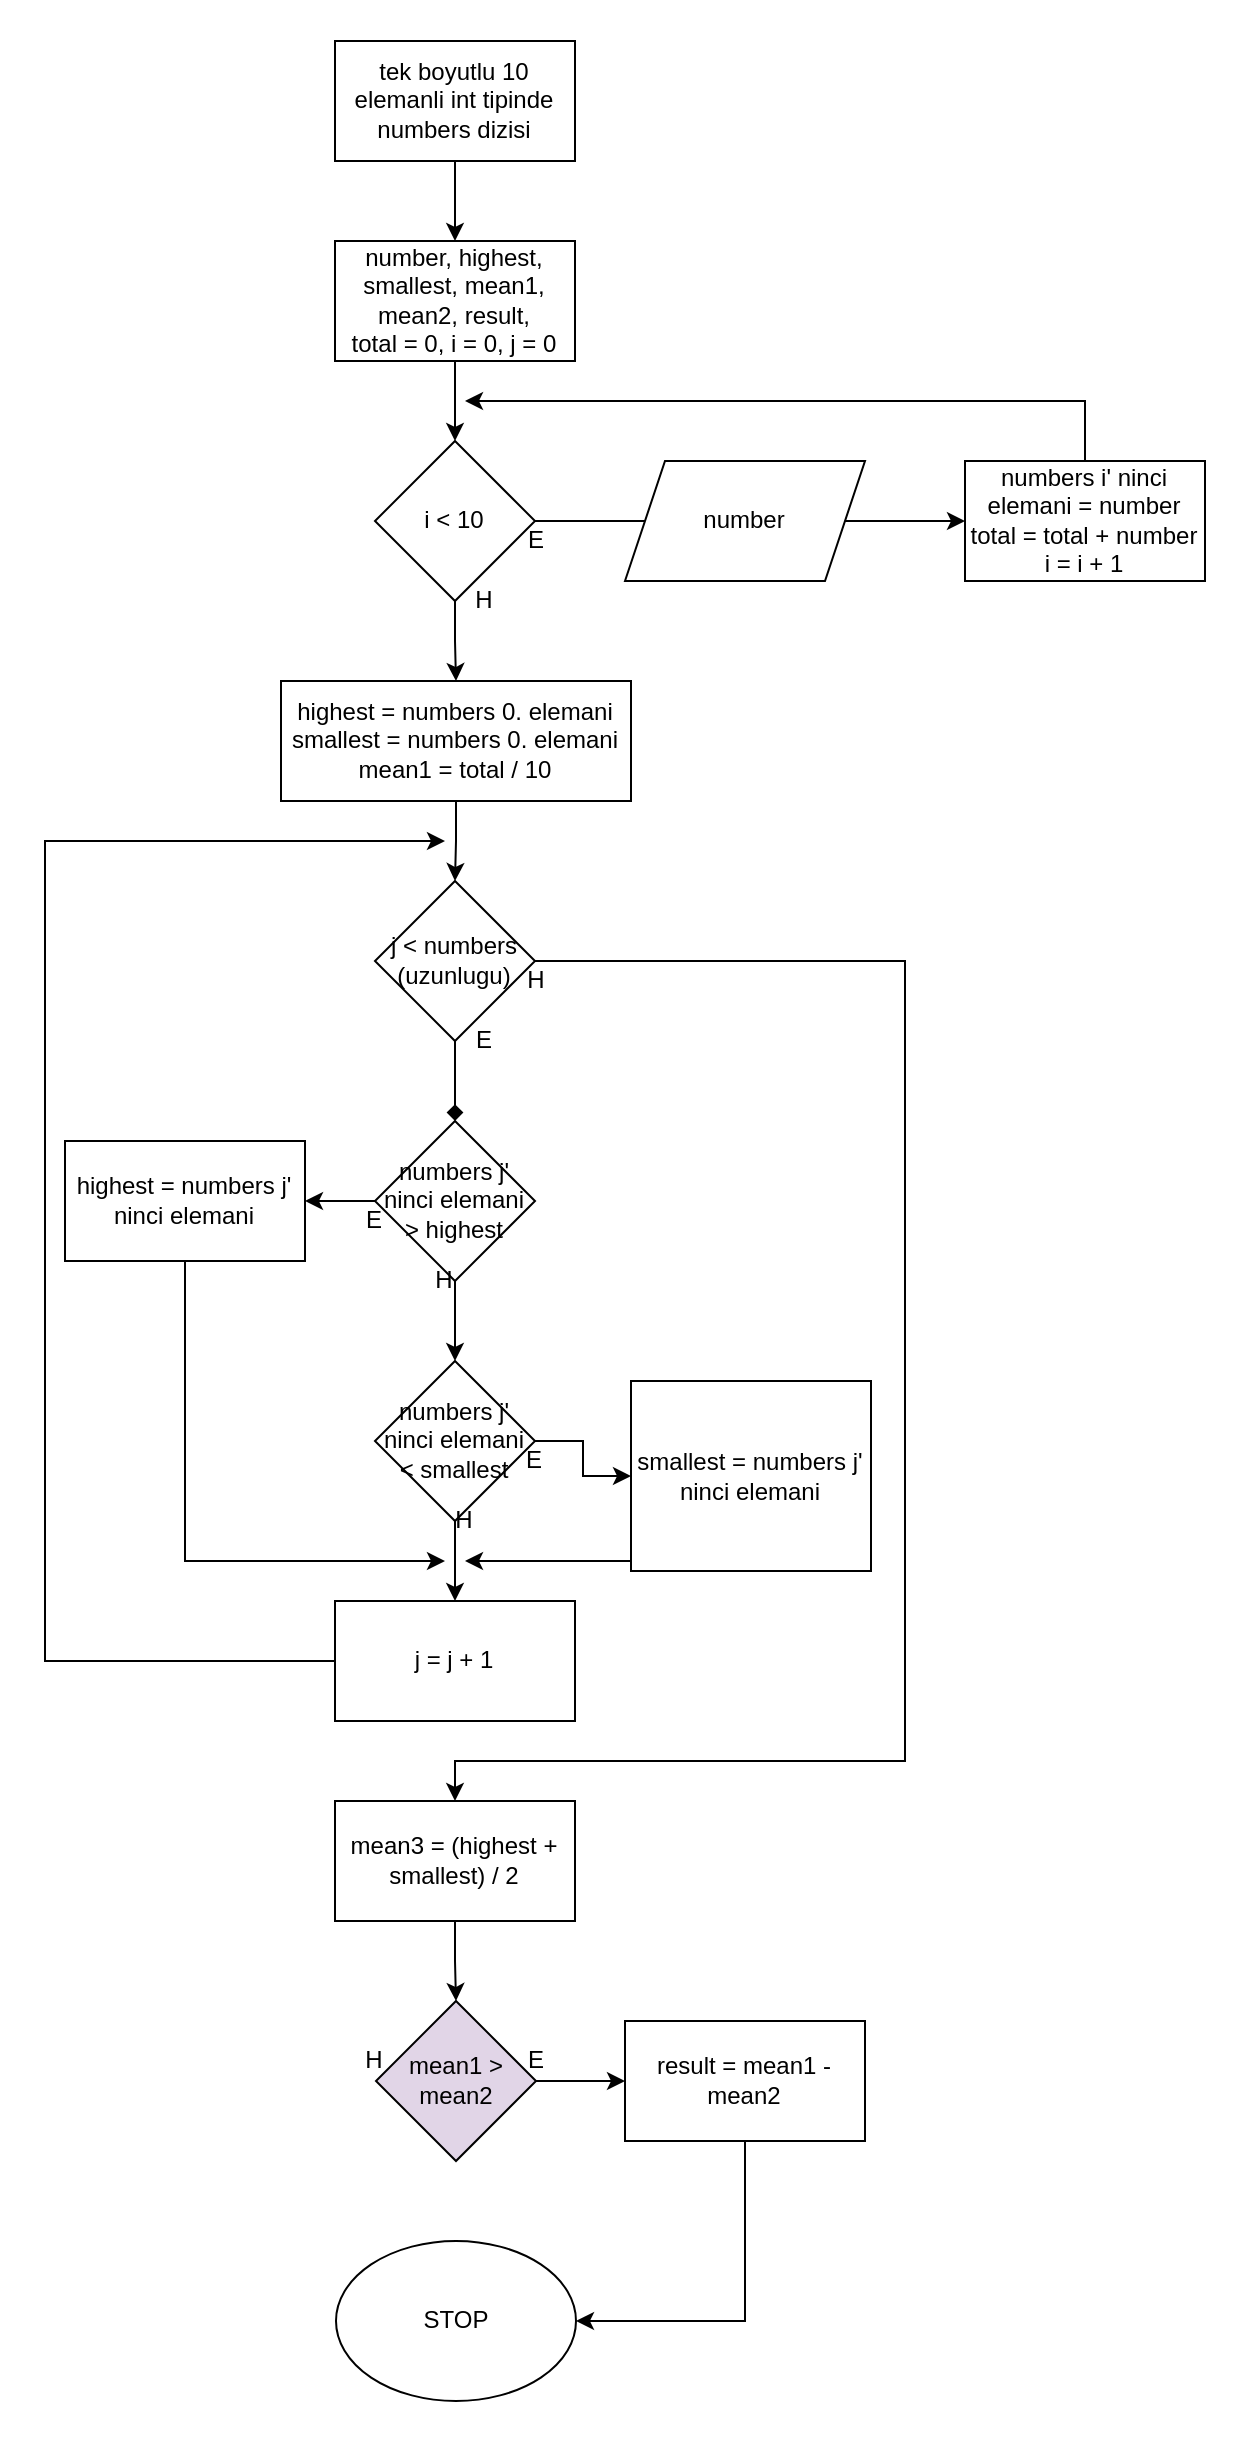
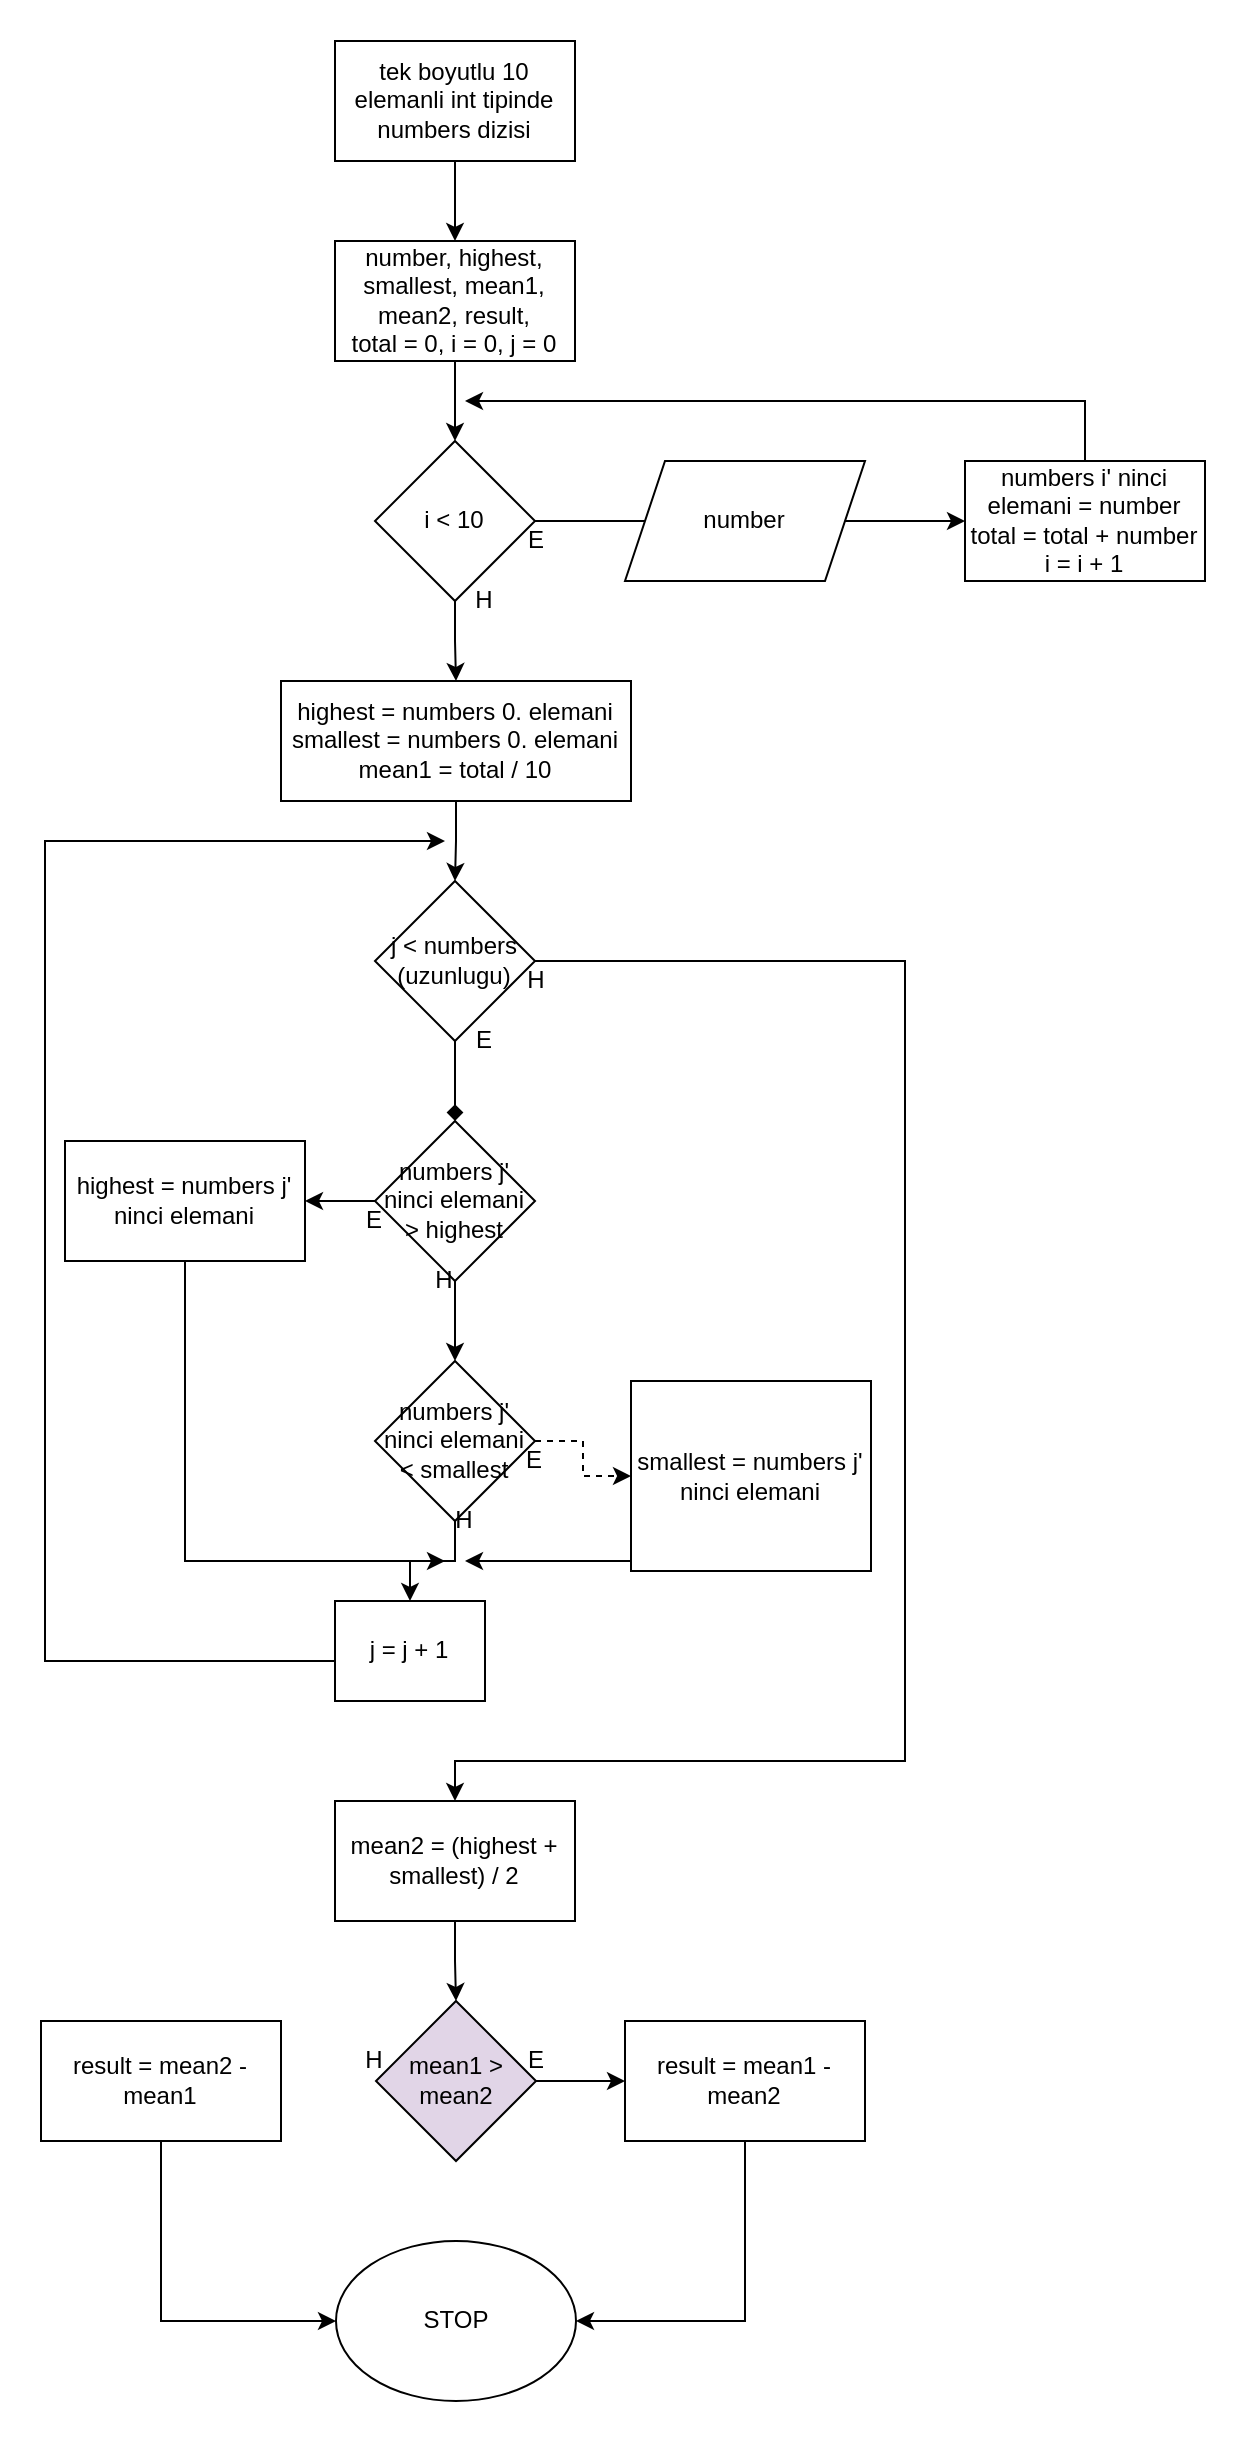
(583, 1454) -> (583, 1454)
(455, 1661) -> (410, 1651)
(455, 1861) -> (455, 1861)
none -> (161, 2081)
none -> (161, 2312)
